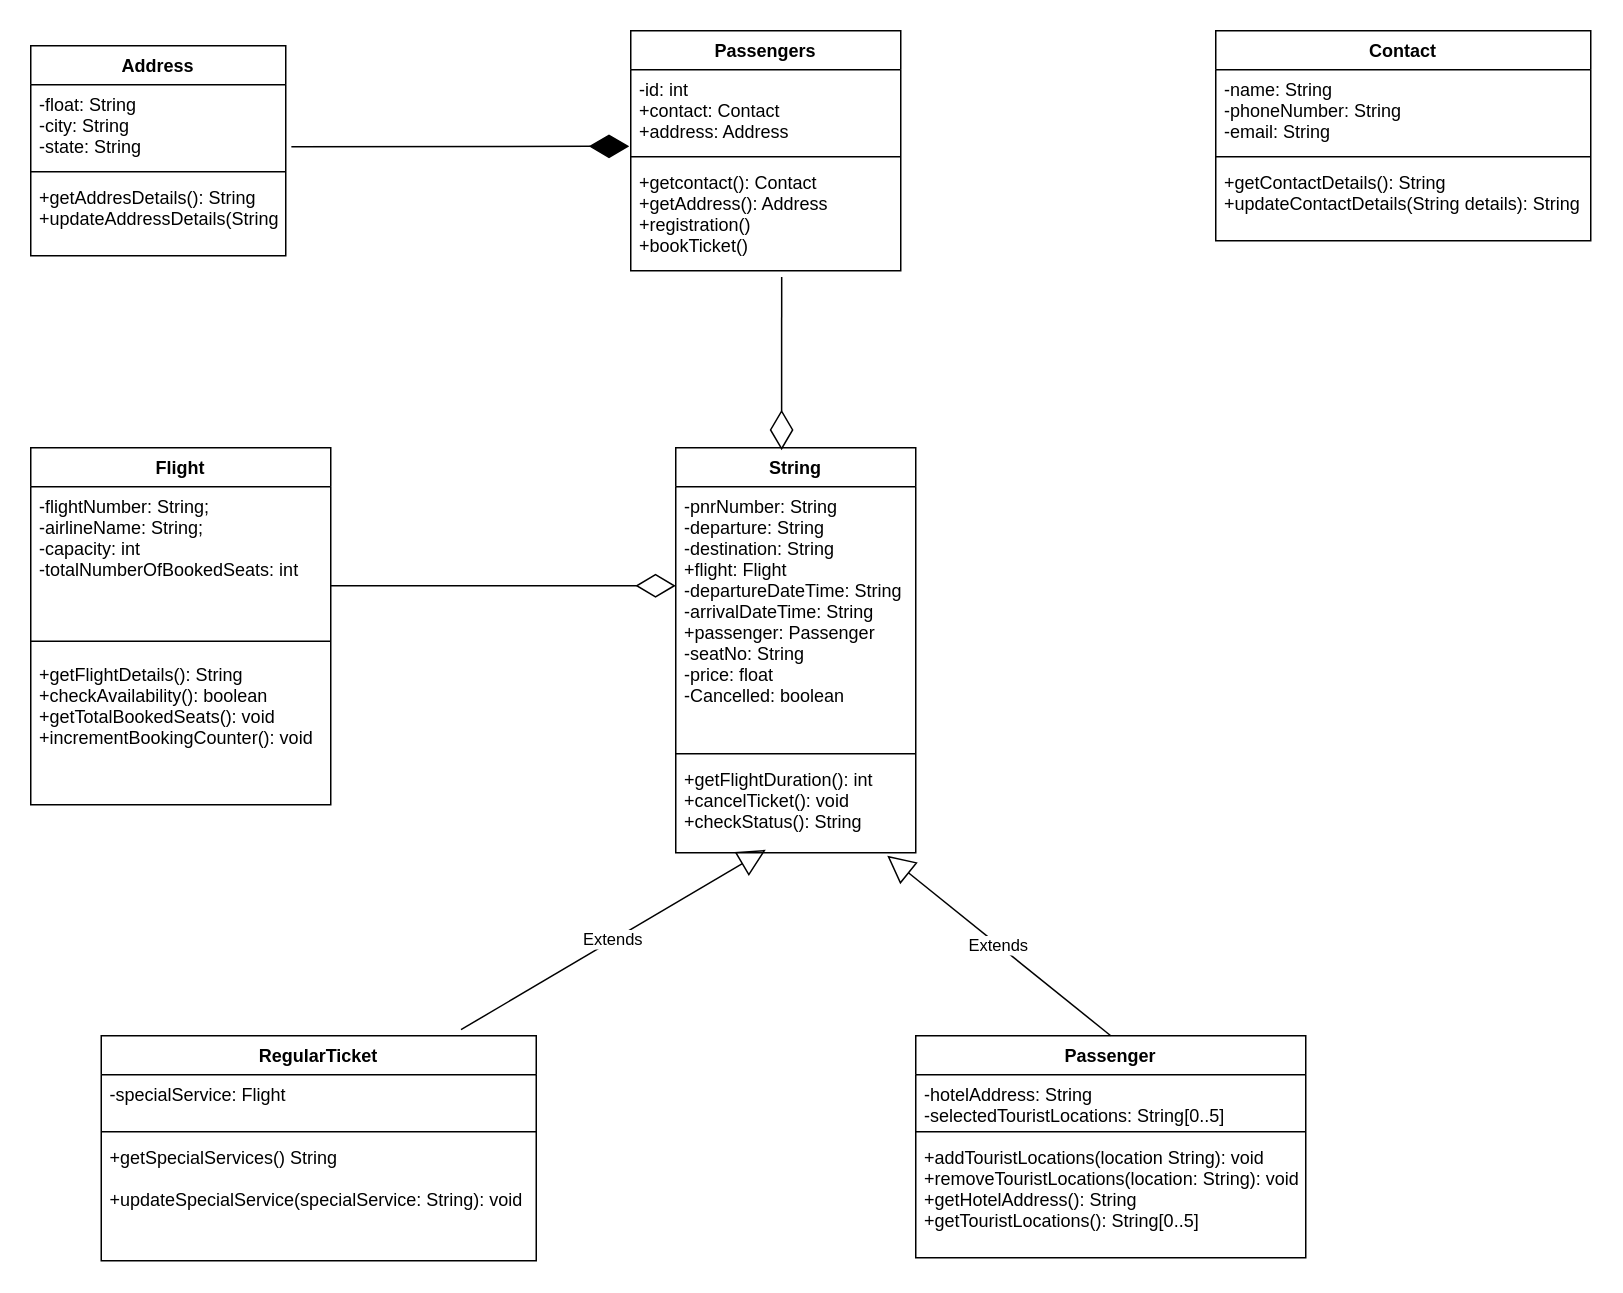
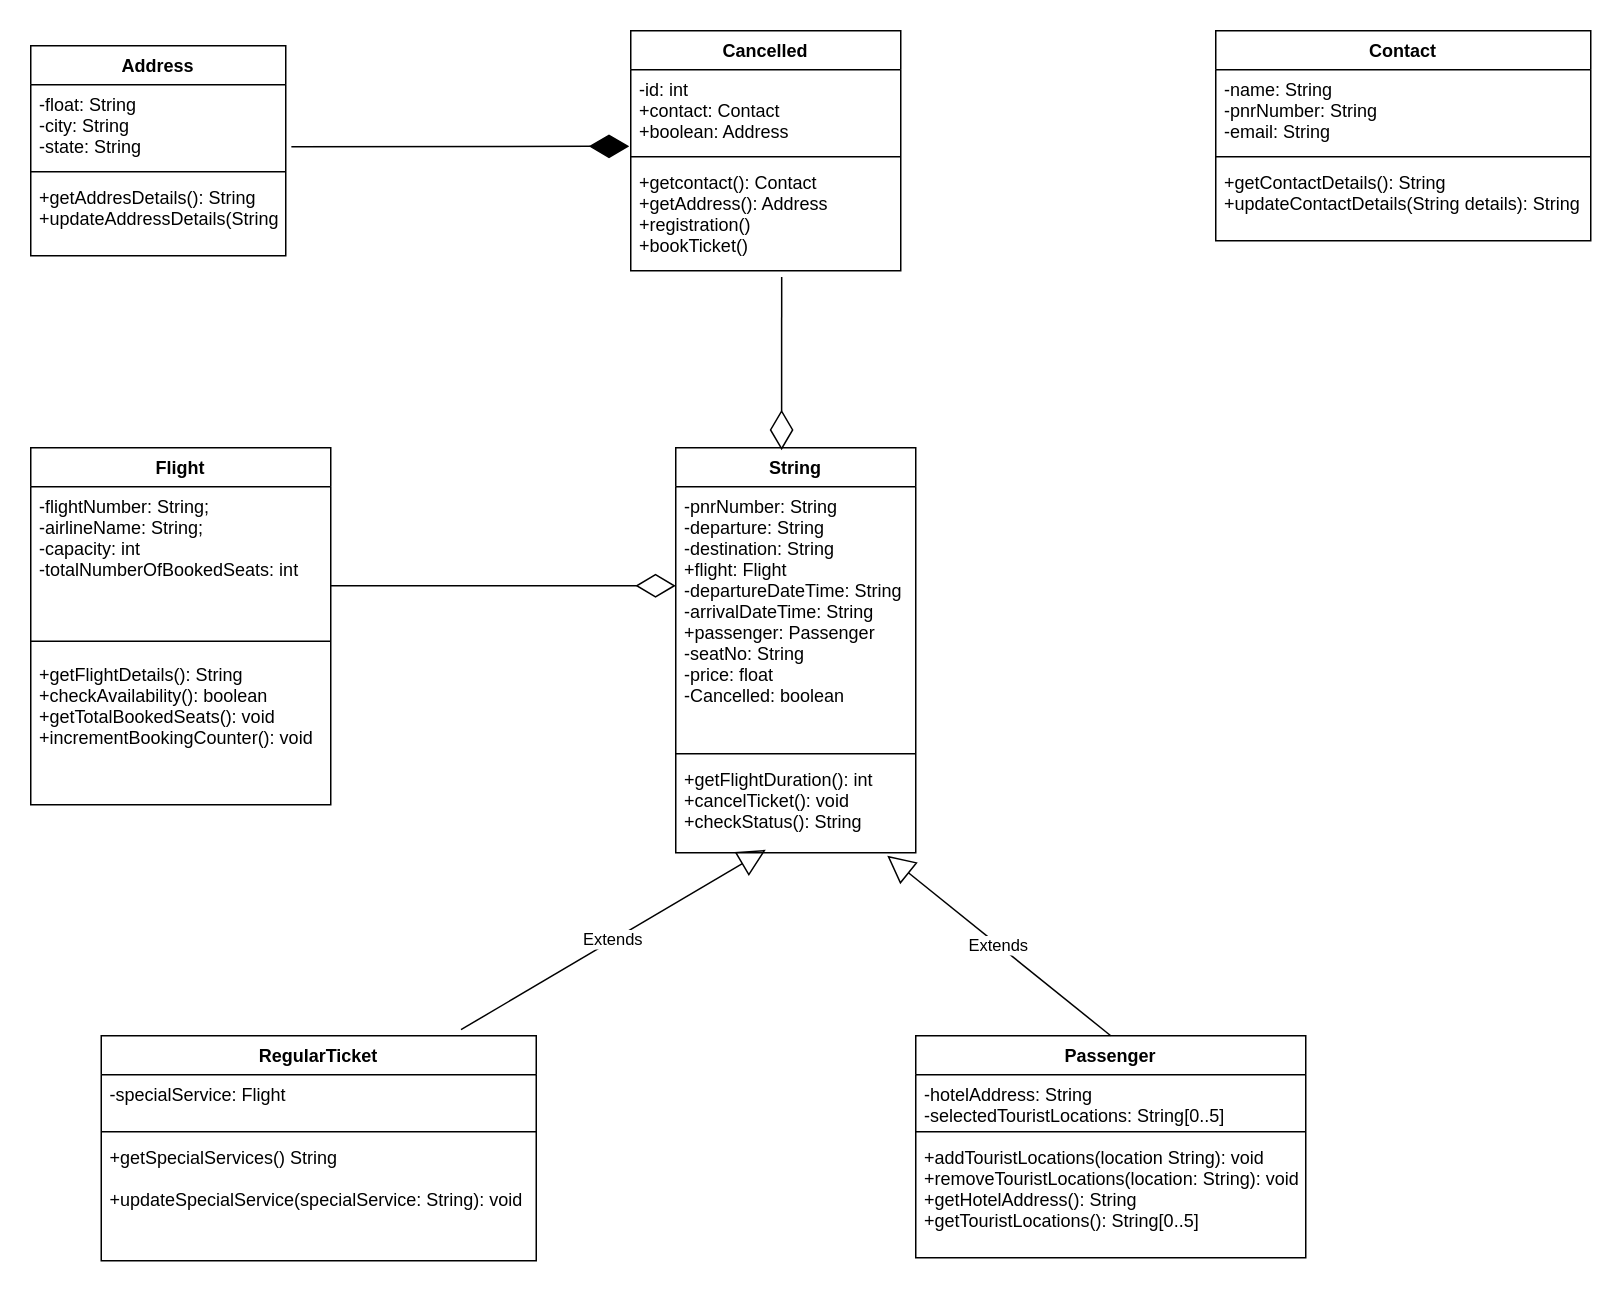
(765, 51) -> (765, 51)
(670, 90) -> (670, 90)
(1283, 90) -> (1283, 90)
